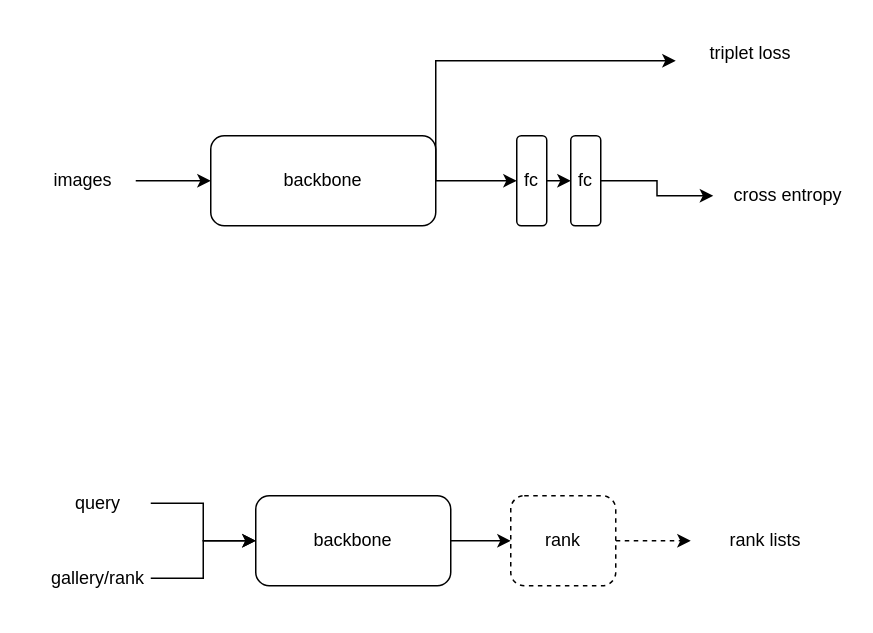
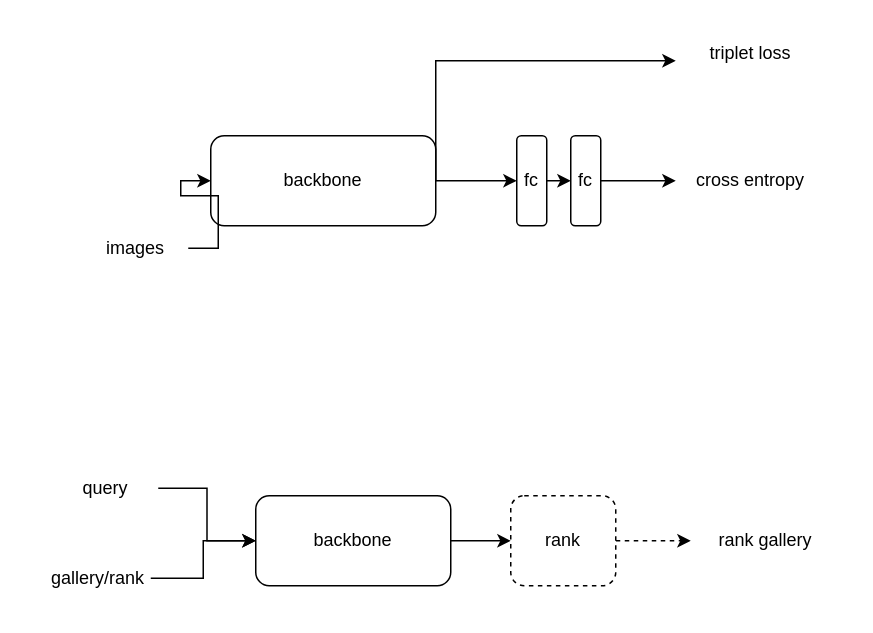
(83, 181) -> (136, 248)
(788, 196) -> (751, 181)
(98, 503) -> (106, 488)
(766, 541) -> (766, 541)
